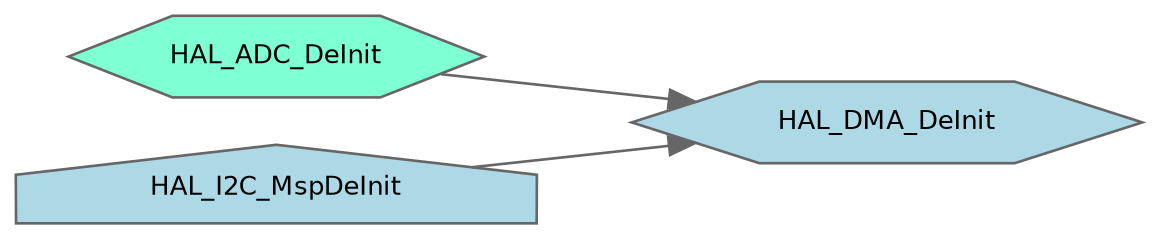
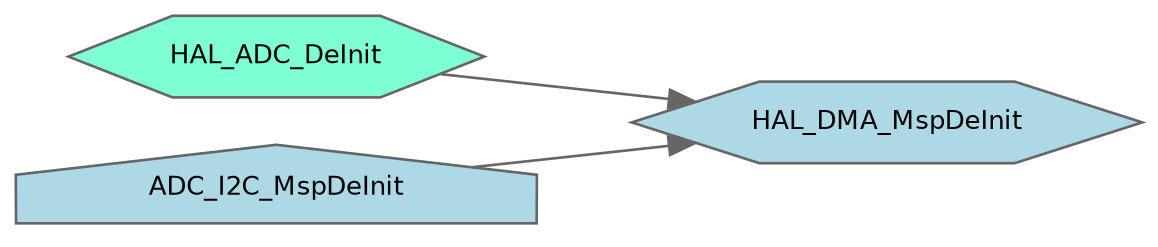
(887, 122) -> (887, 122)
(276, 188) -> (276, 188)
